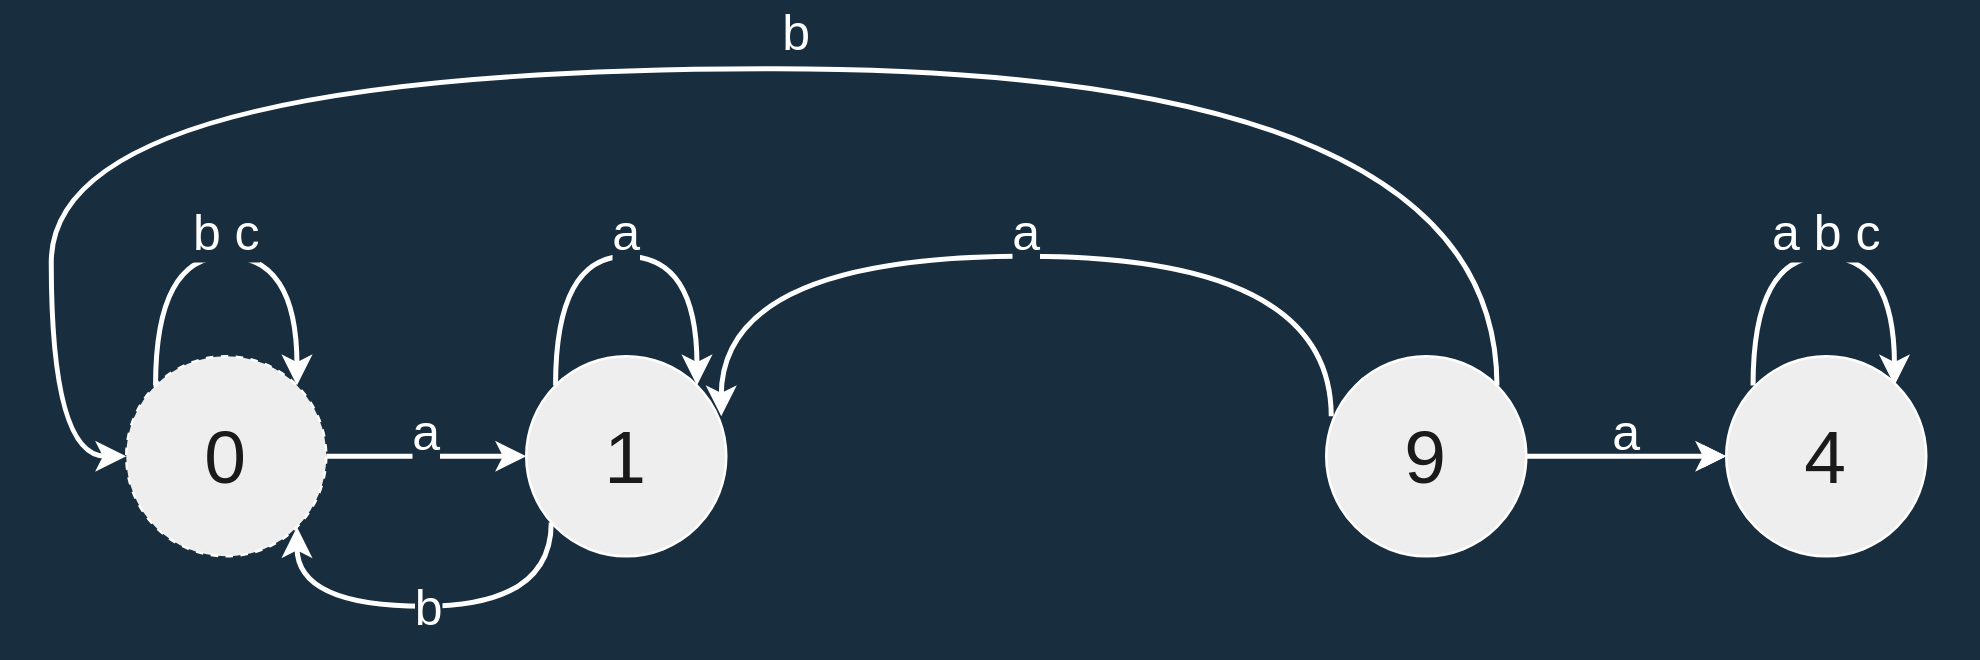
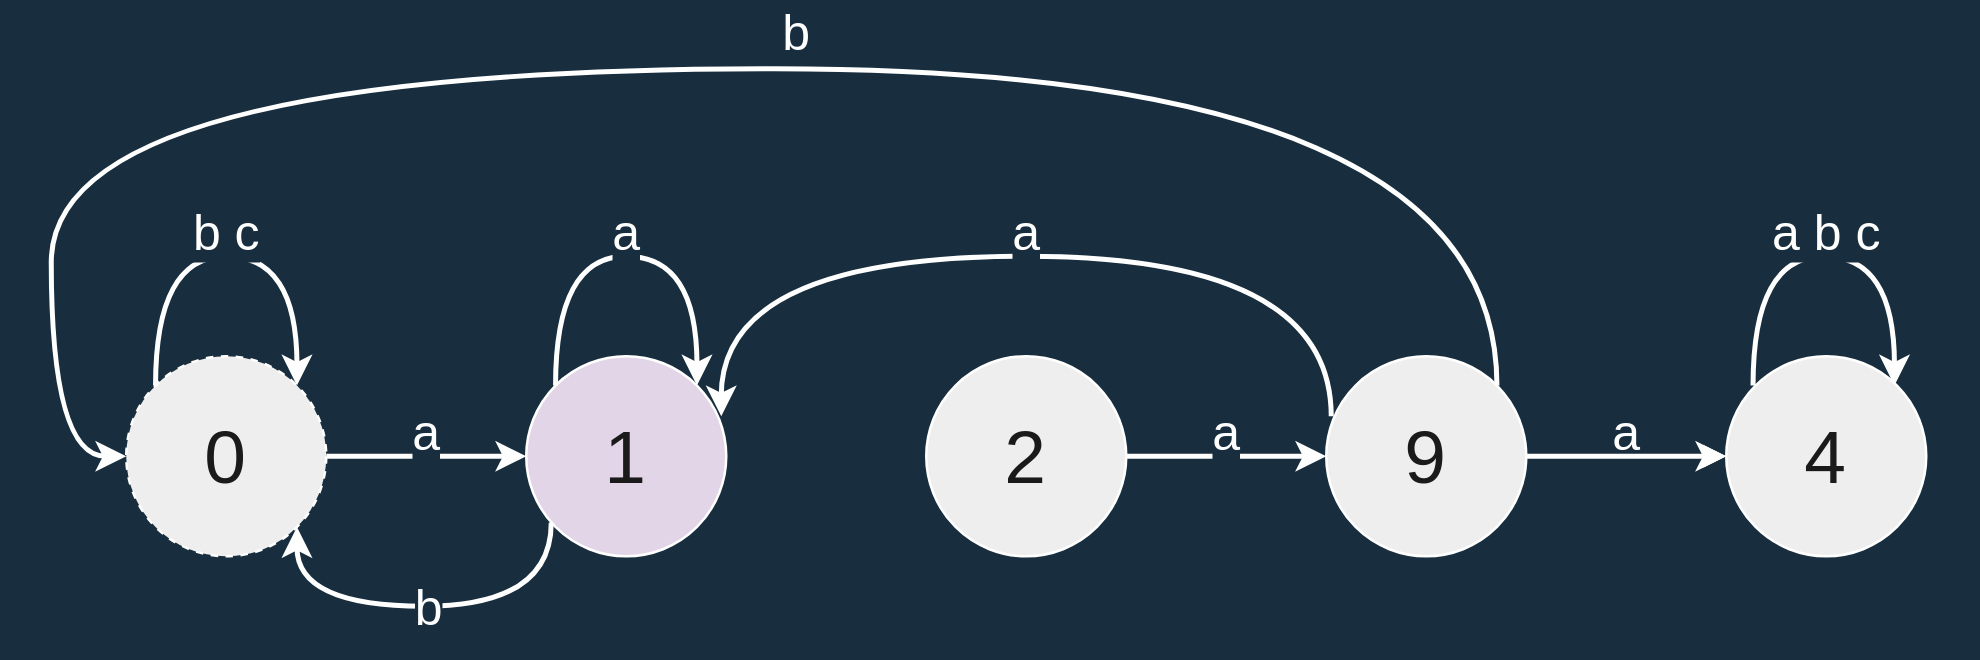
(626, 456) -> (626, 456)
none -> (1026, 456)
none -> (1169, 456)
